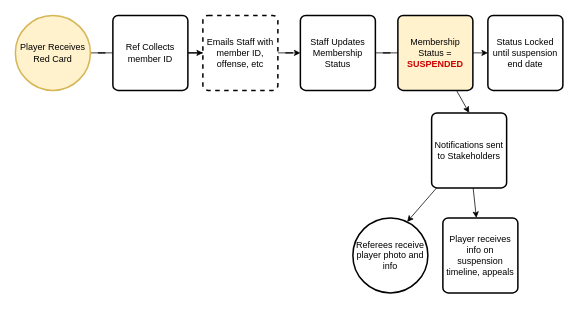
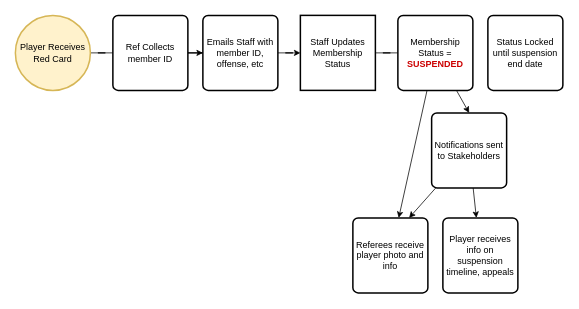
(240, 53) -> (240, 53)
(338, 53) -> (338, 53)
(435, 53) -> (435, 53)
(481, 53) -> (414, 151)
(390, 255) -> (390, 255)
